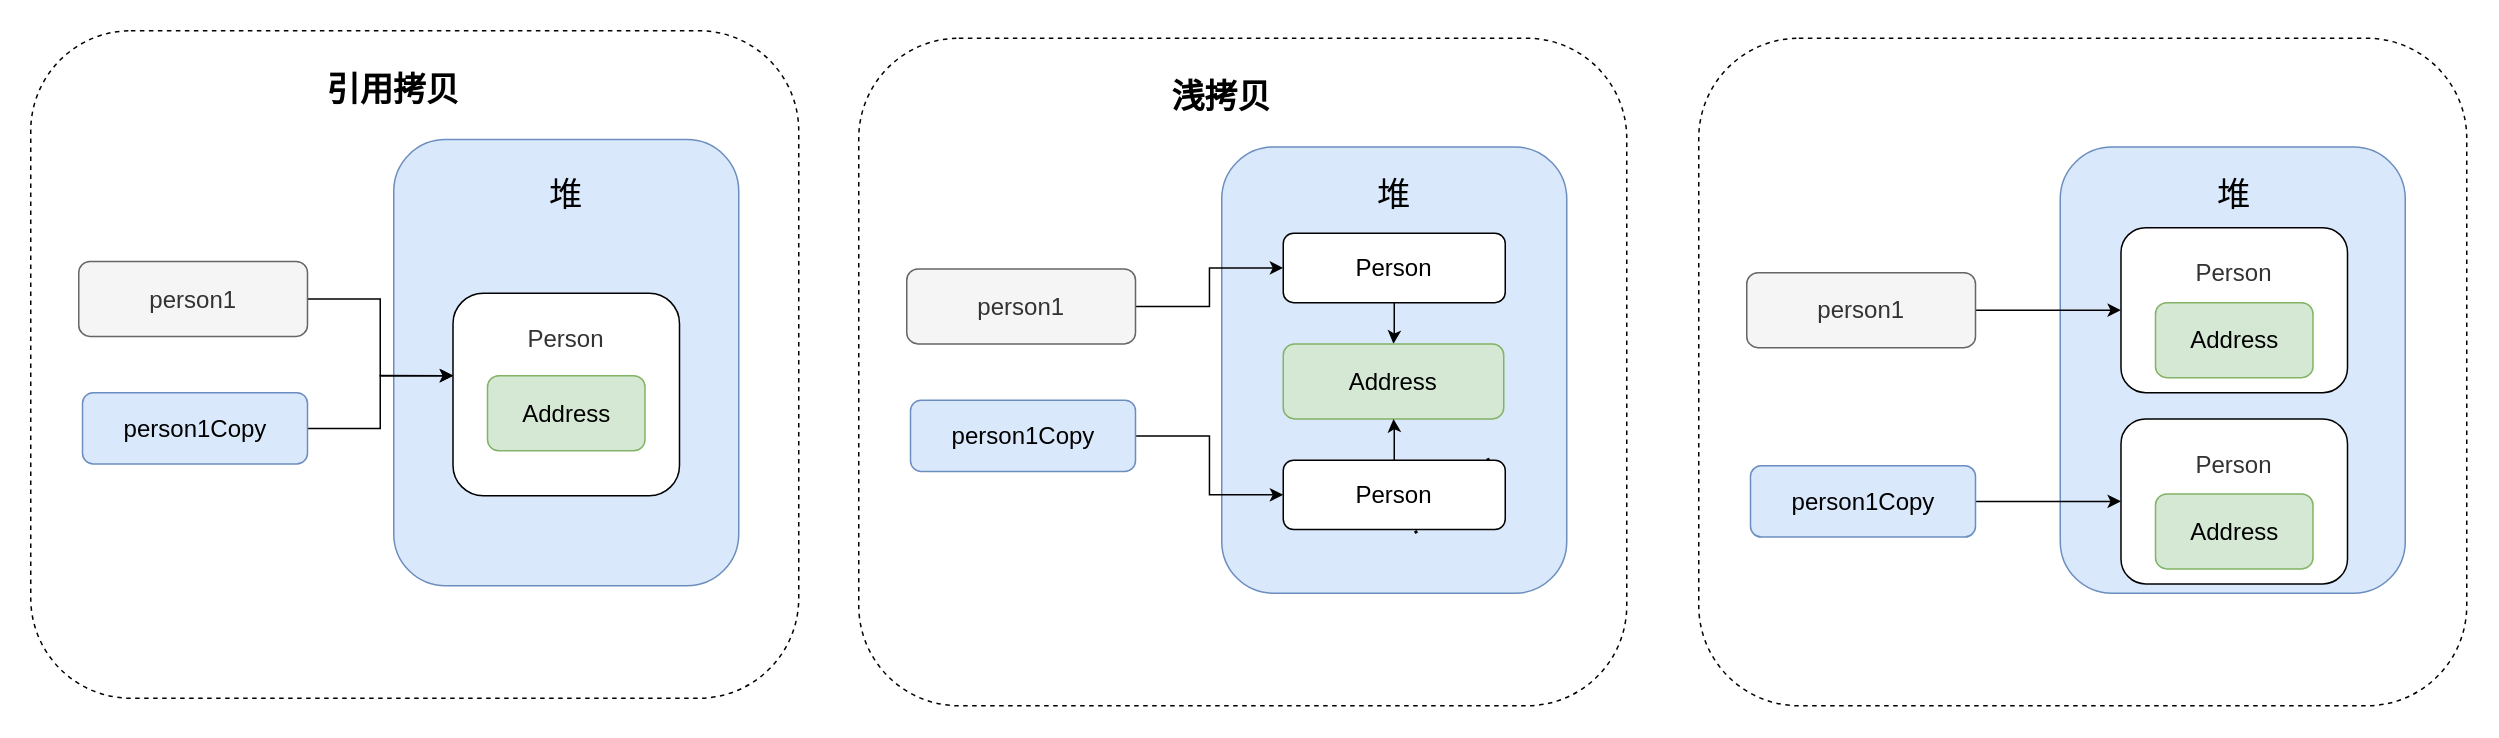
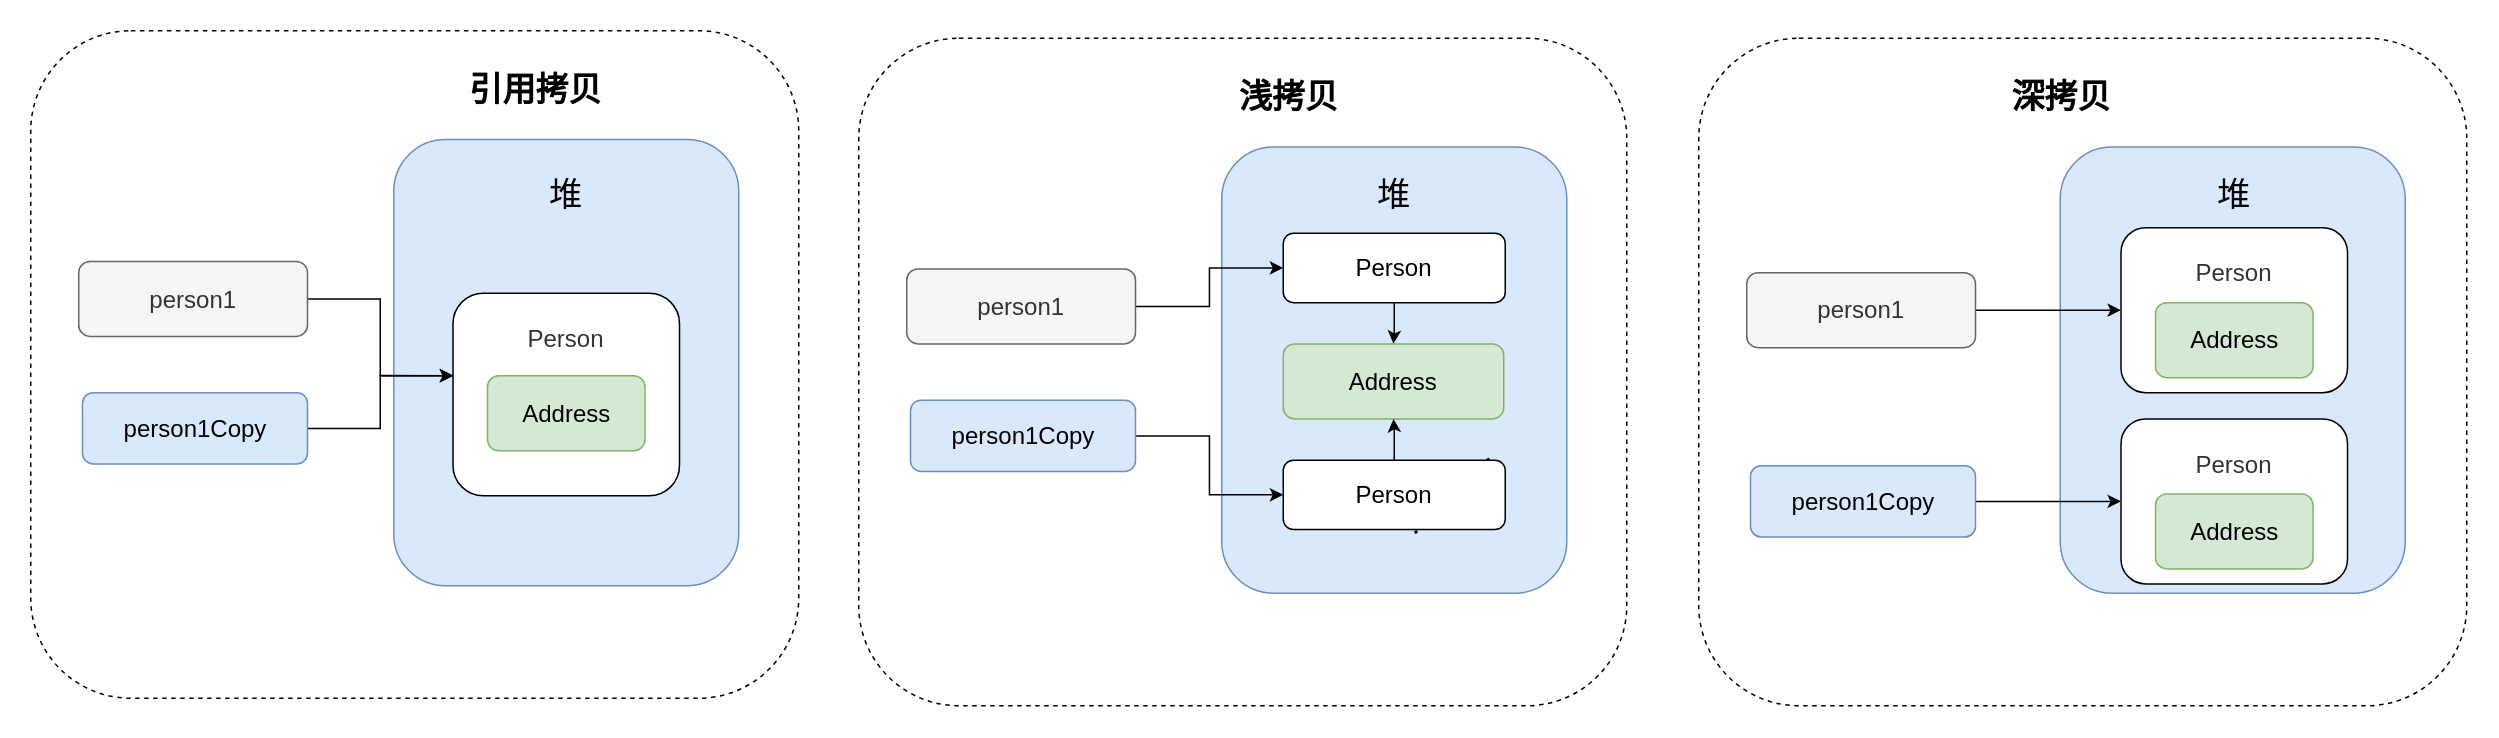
(394, 91) -> (536, 91)
(1222, 98) -> (1289, 98)
none -> (2062, 98)
